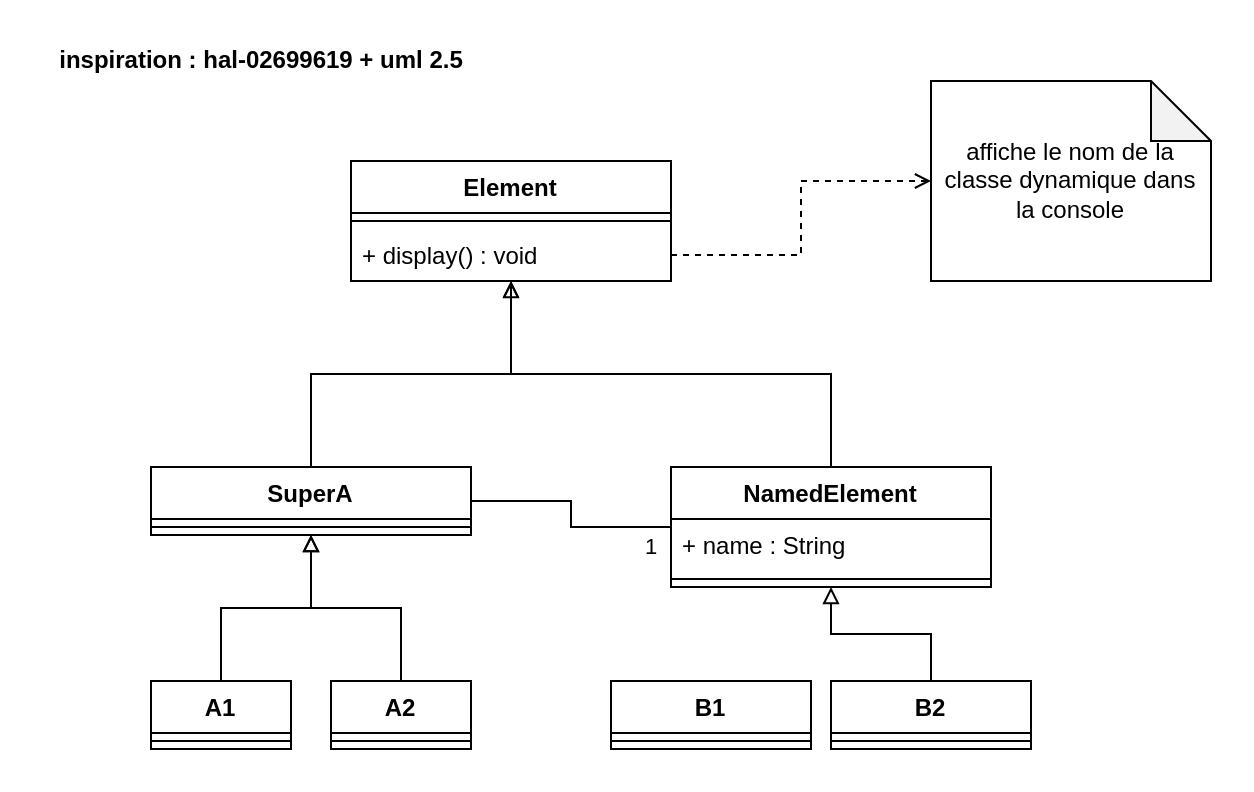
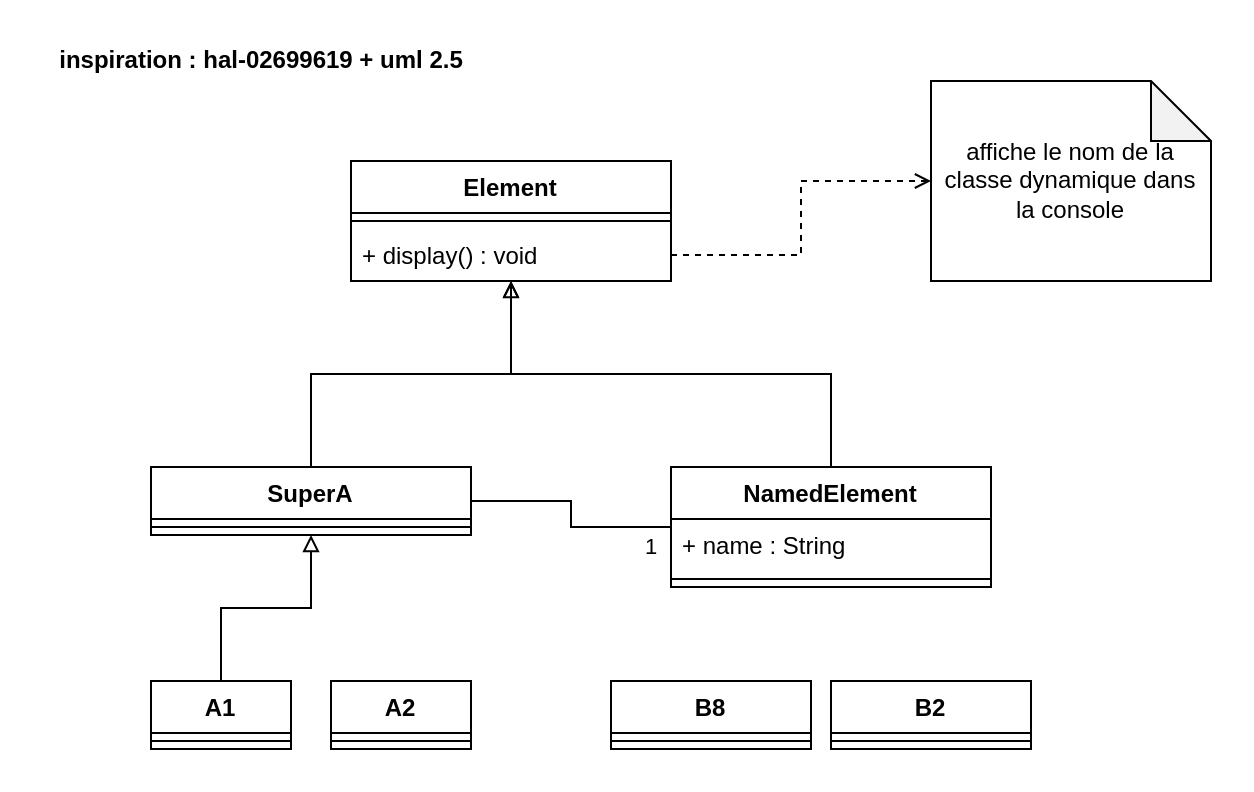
(394, 608) -> none
(890, 634) -> none
(710, 708) -> (710, 708)
